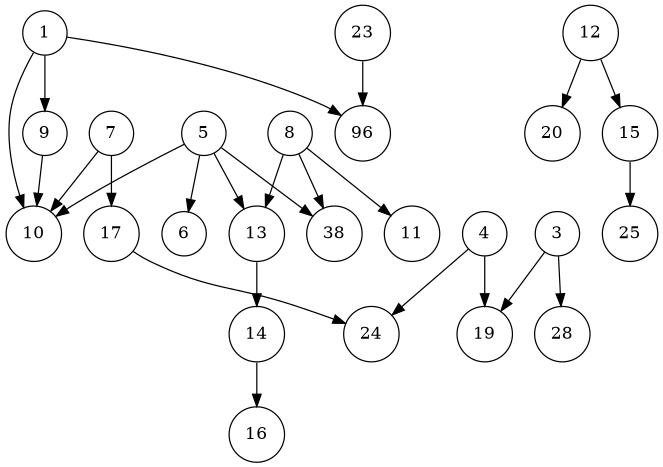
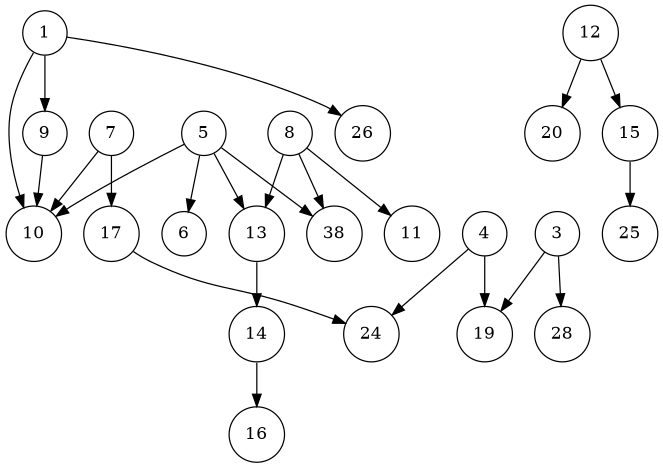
(363, 33) -> none
(363, 133) -> (363, 133)
